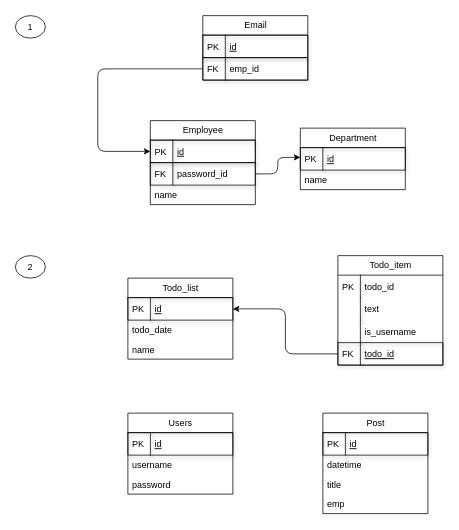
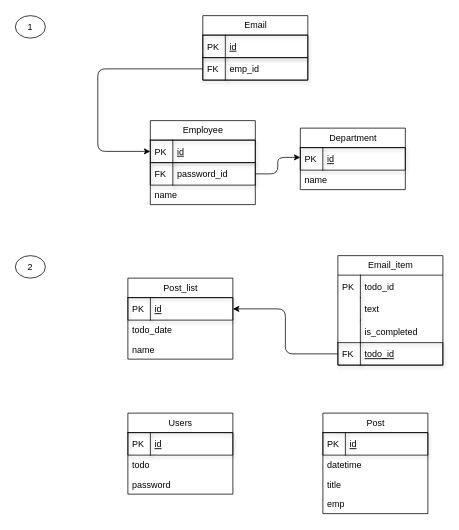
(391, 265) -> (391, 265)
(181, 288) -> (181, 288)
(391, 332) -> (392, 332)
(153, 466) -> (142, 466)
